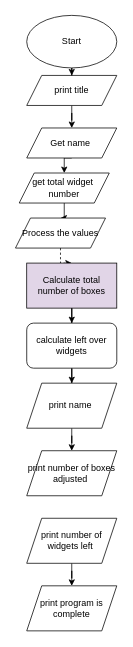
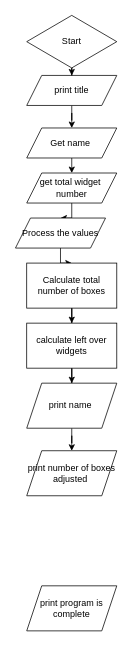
(72, 42) -> (72, 42)
(64, 188) -> (72, 188)
(60, 256) -> (60, 256)
(72, 285) -> (72, 285)
(72, 345) -> (72, 345)
(72, 540) -> none
(72, 577) -> none
